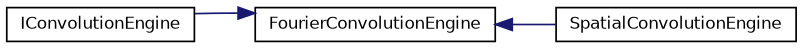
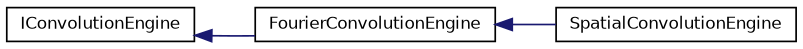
(216, 13) -> (233, 36)
